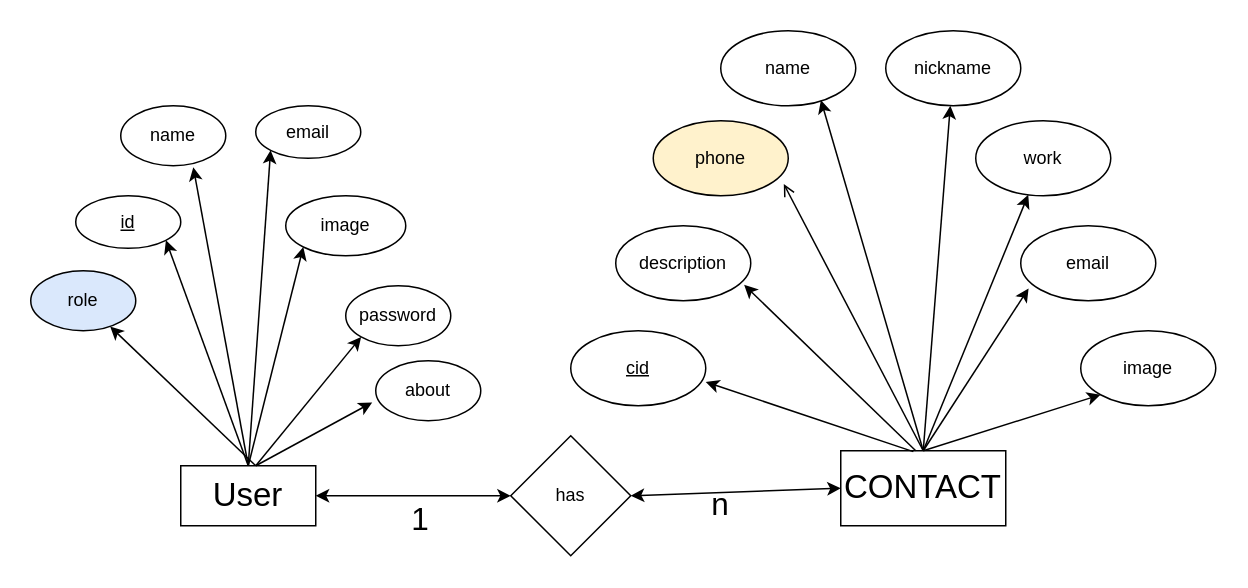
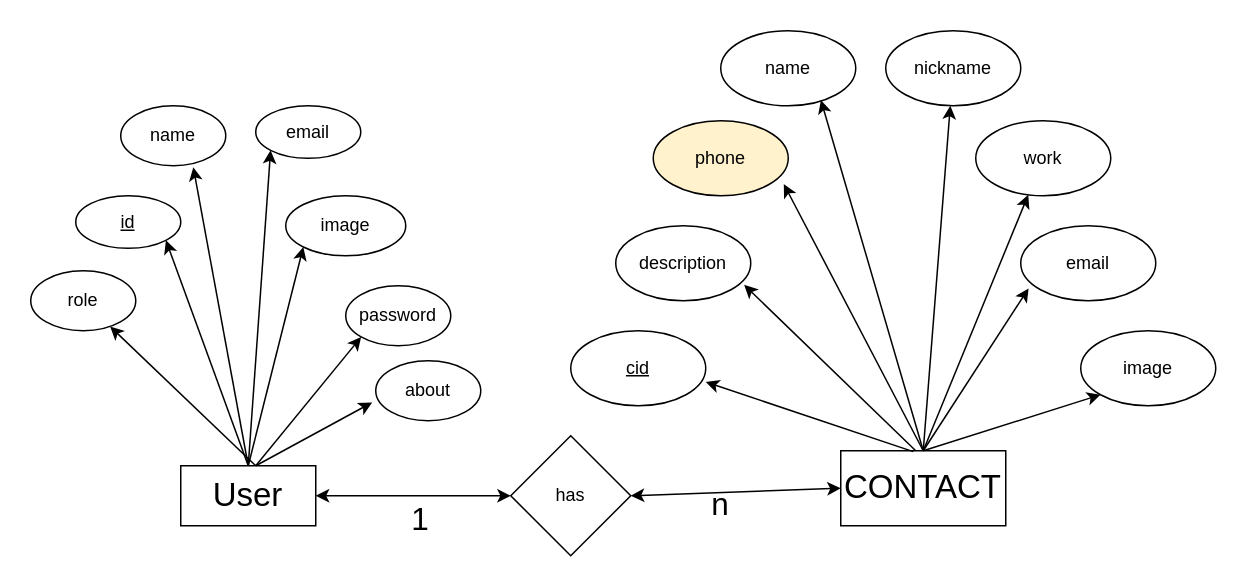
(787, 191) -> (789, 193)
(83, 301) -> (83, 301)
